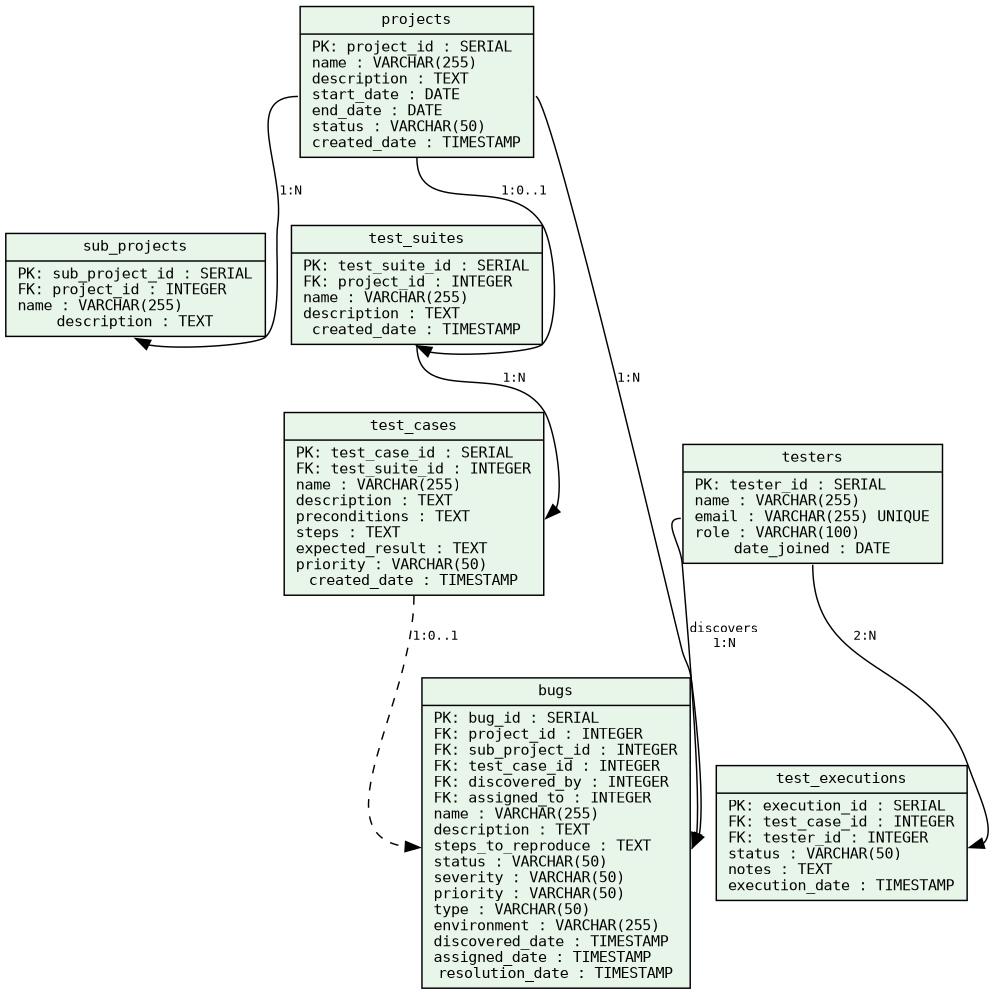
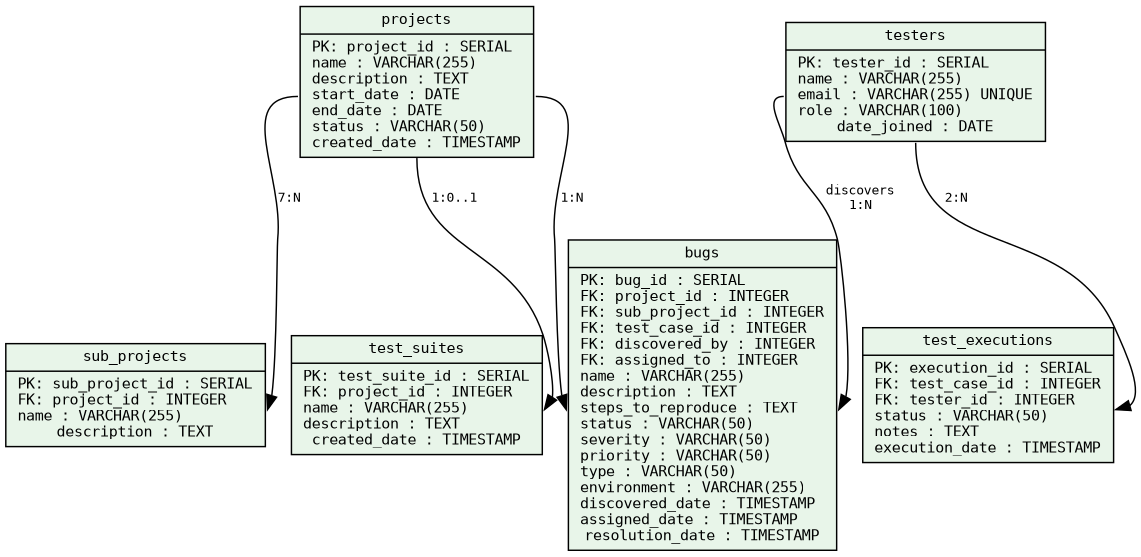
(291, 191) -> (289, 199)
(414, 504) -> none
